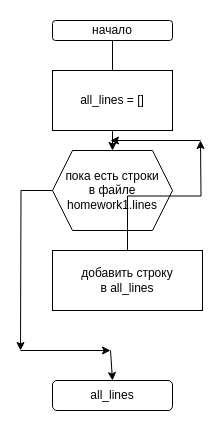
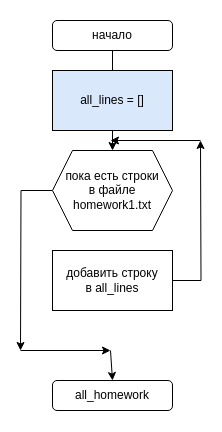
(113, 31) -> (113, 36)
(113, 101) -> (113, 101)
(113, 191) -> (113, 191)
(128, 281) -> (113, 281)
(113, 396) -> (113, 396)
